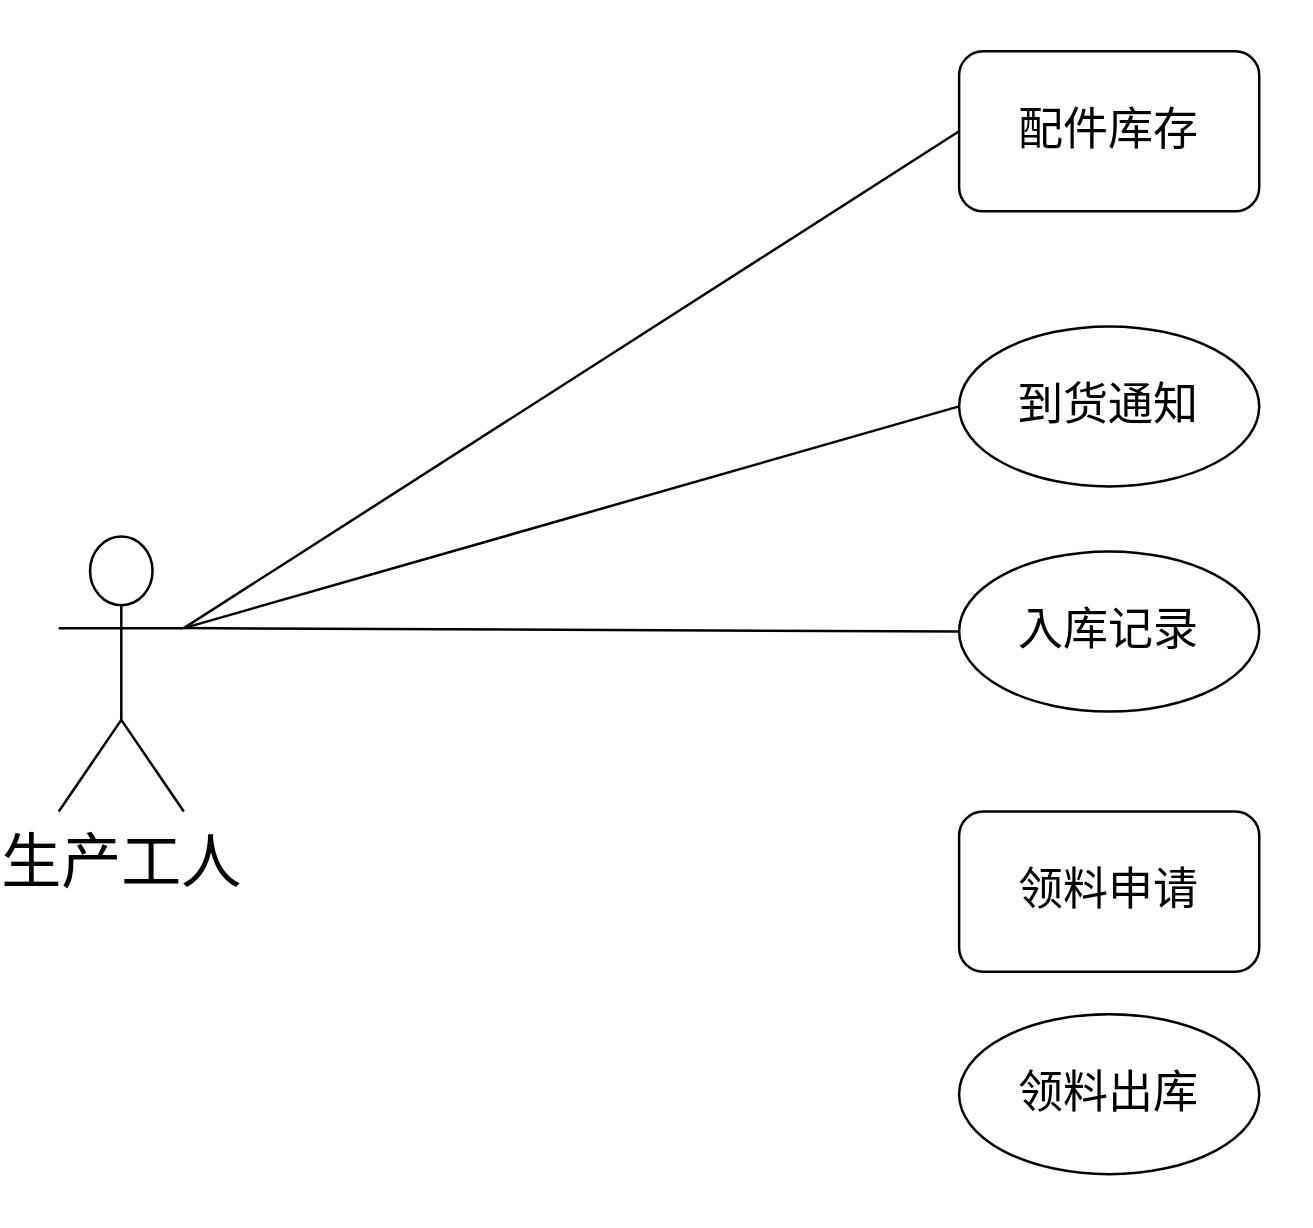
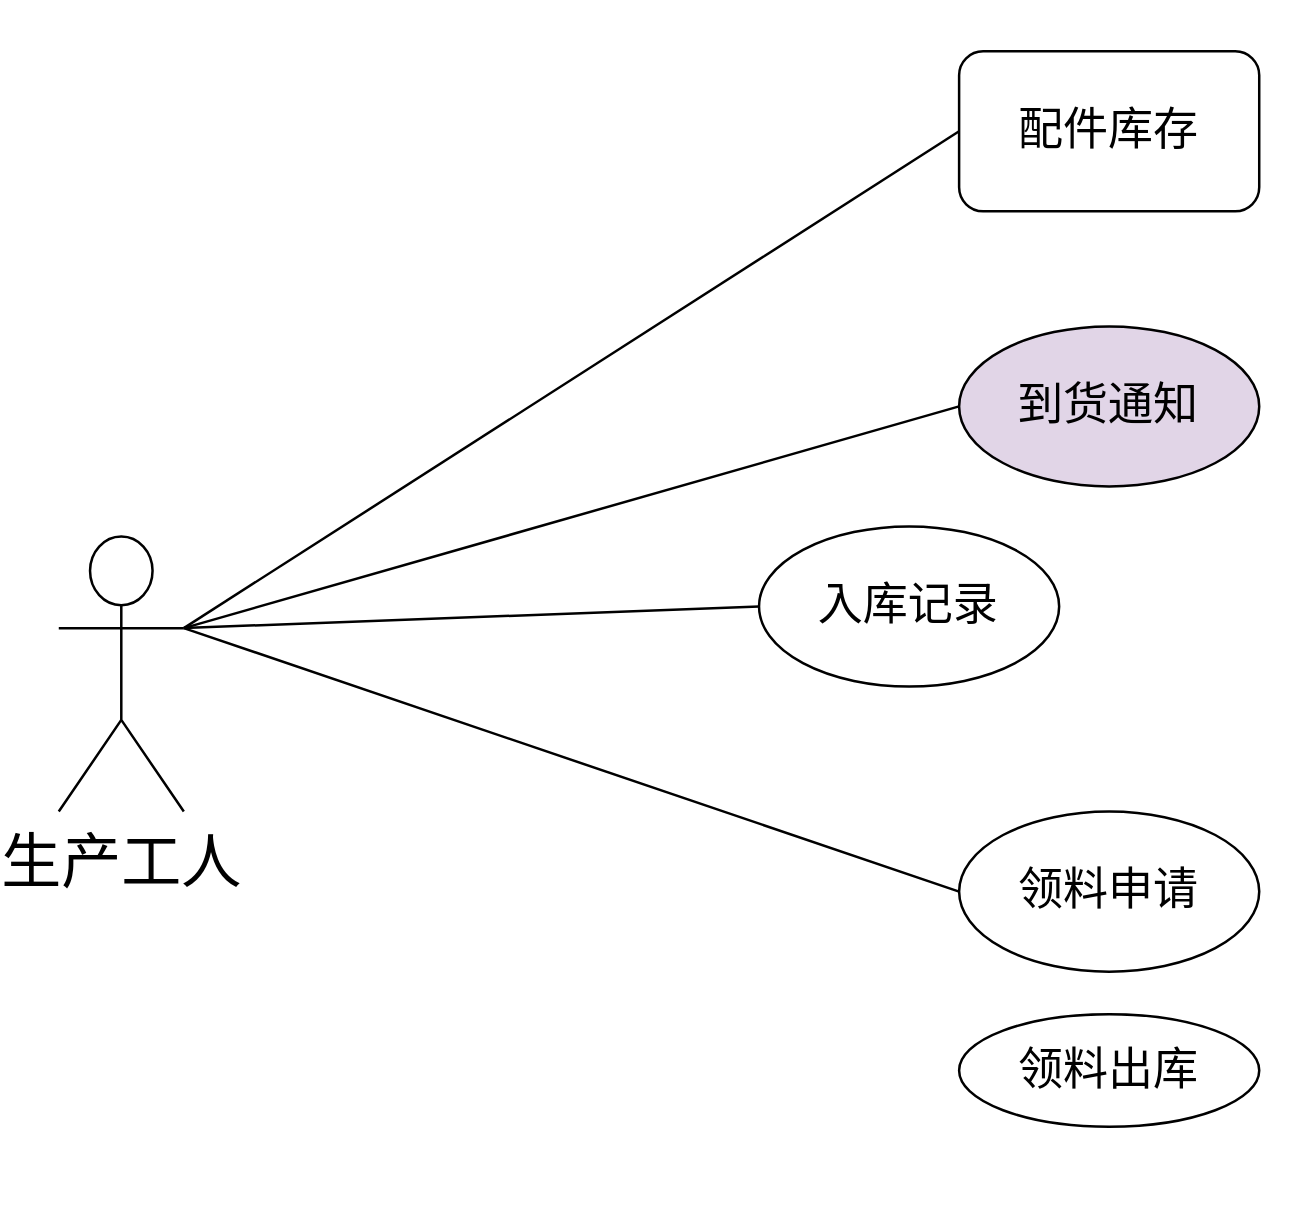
(1109, 406) -> (1109, 406)
(1109, 631) -> (909, 606)
none -> (577, 761)
(1109, 891) -> (1109, 891)
(1109, 1094) -> (1109, 1070)
